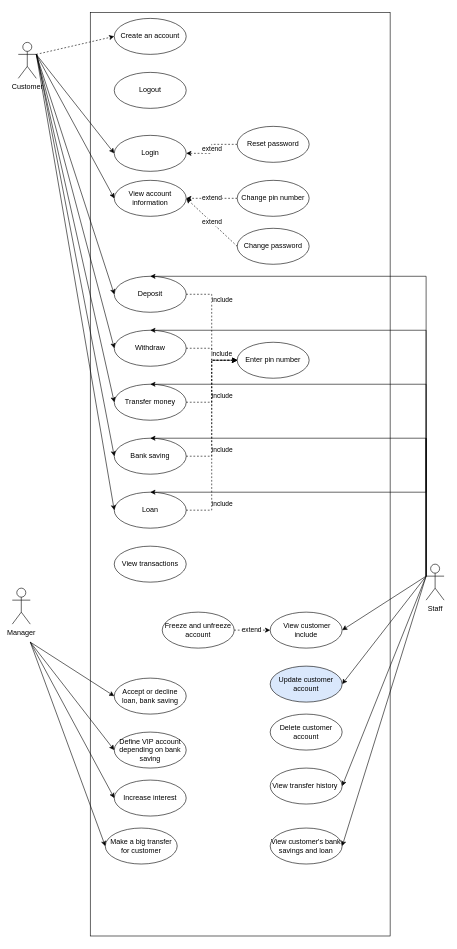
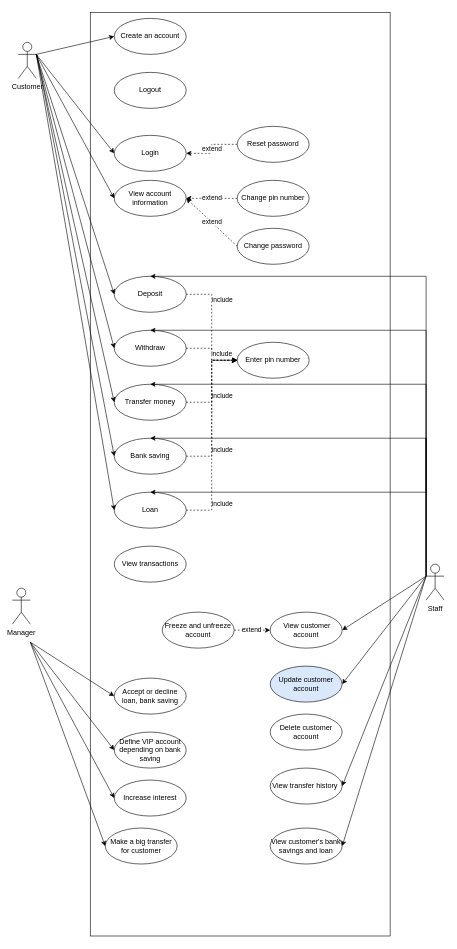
(74, 45) -> (74, 45)
(306, 630) -> (306, 630)
